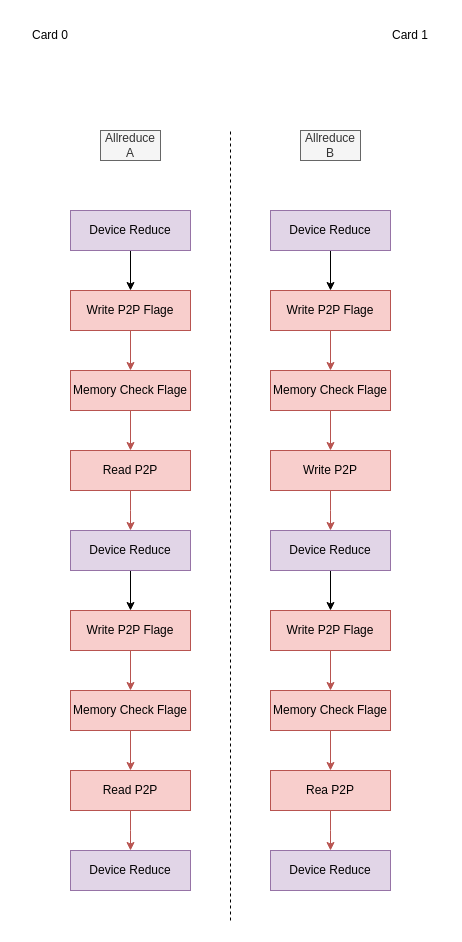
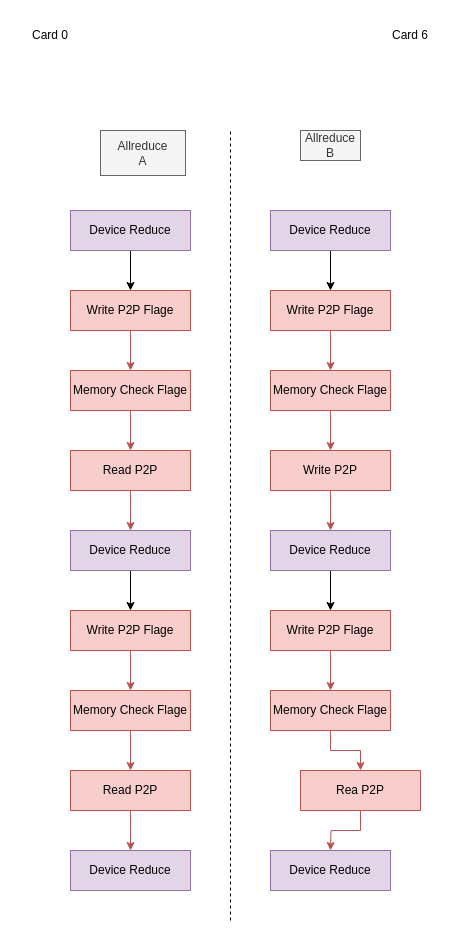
(411, 36) -> (411, 36)
(131, 146) -> (143, 153)
(331, 791) -> (361, 791)
